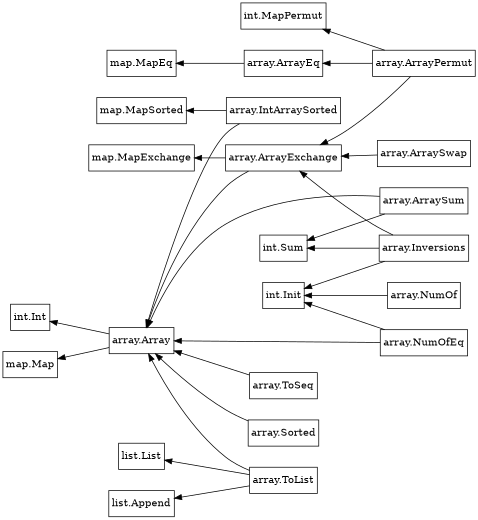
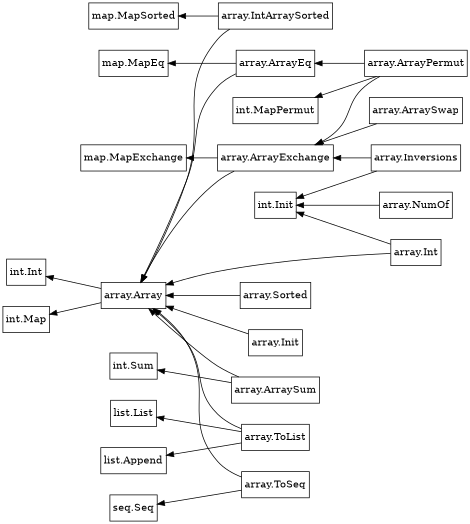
none -> (200, 116)
(347, 248) -> none
none -> (275, 343)
(424, 343) -> (416, 253)
(30, 365) -> (26, 319)
none -> (134, 508)
